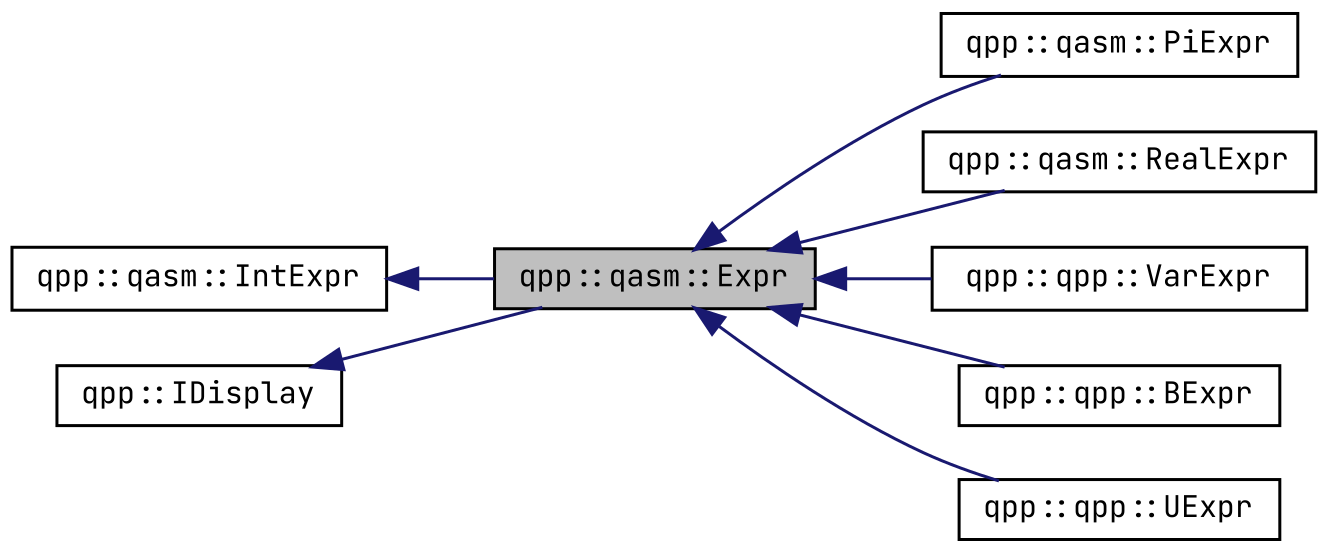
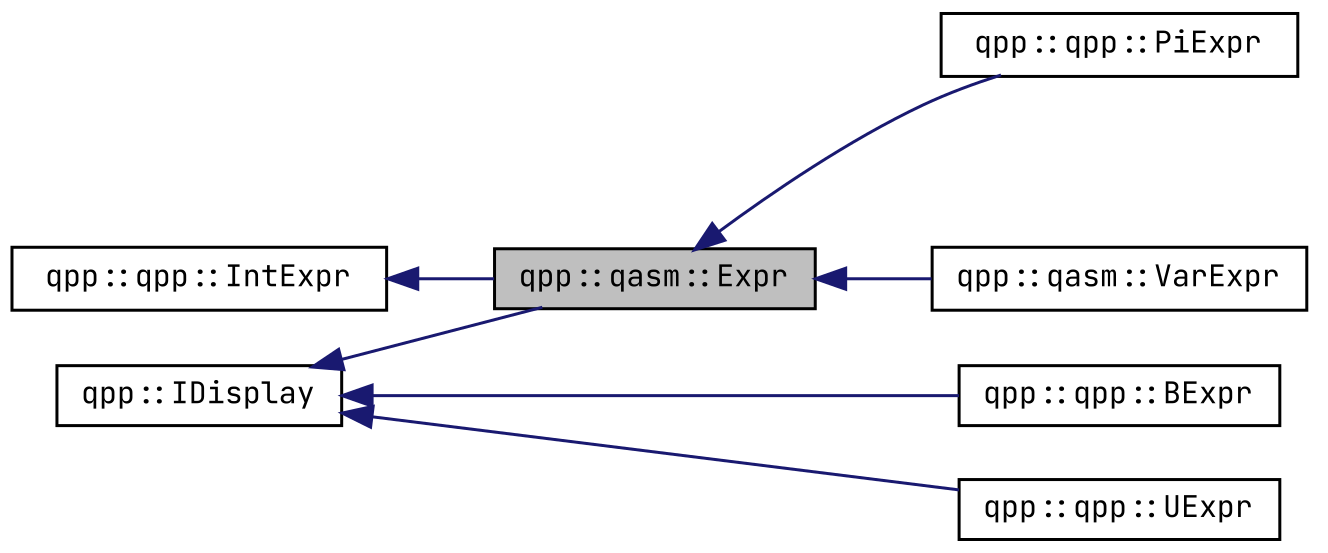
(1119, 45) -> (1119, 45)
(1119, 162) -> none
(199, 279) -> (199, 279)
(1119, 279) -> (1119, 279)
(902, 341) -> (666, 396)
(853, 415) -> (666, 453)
